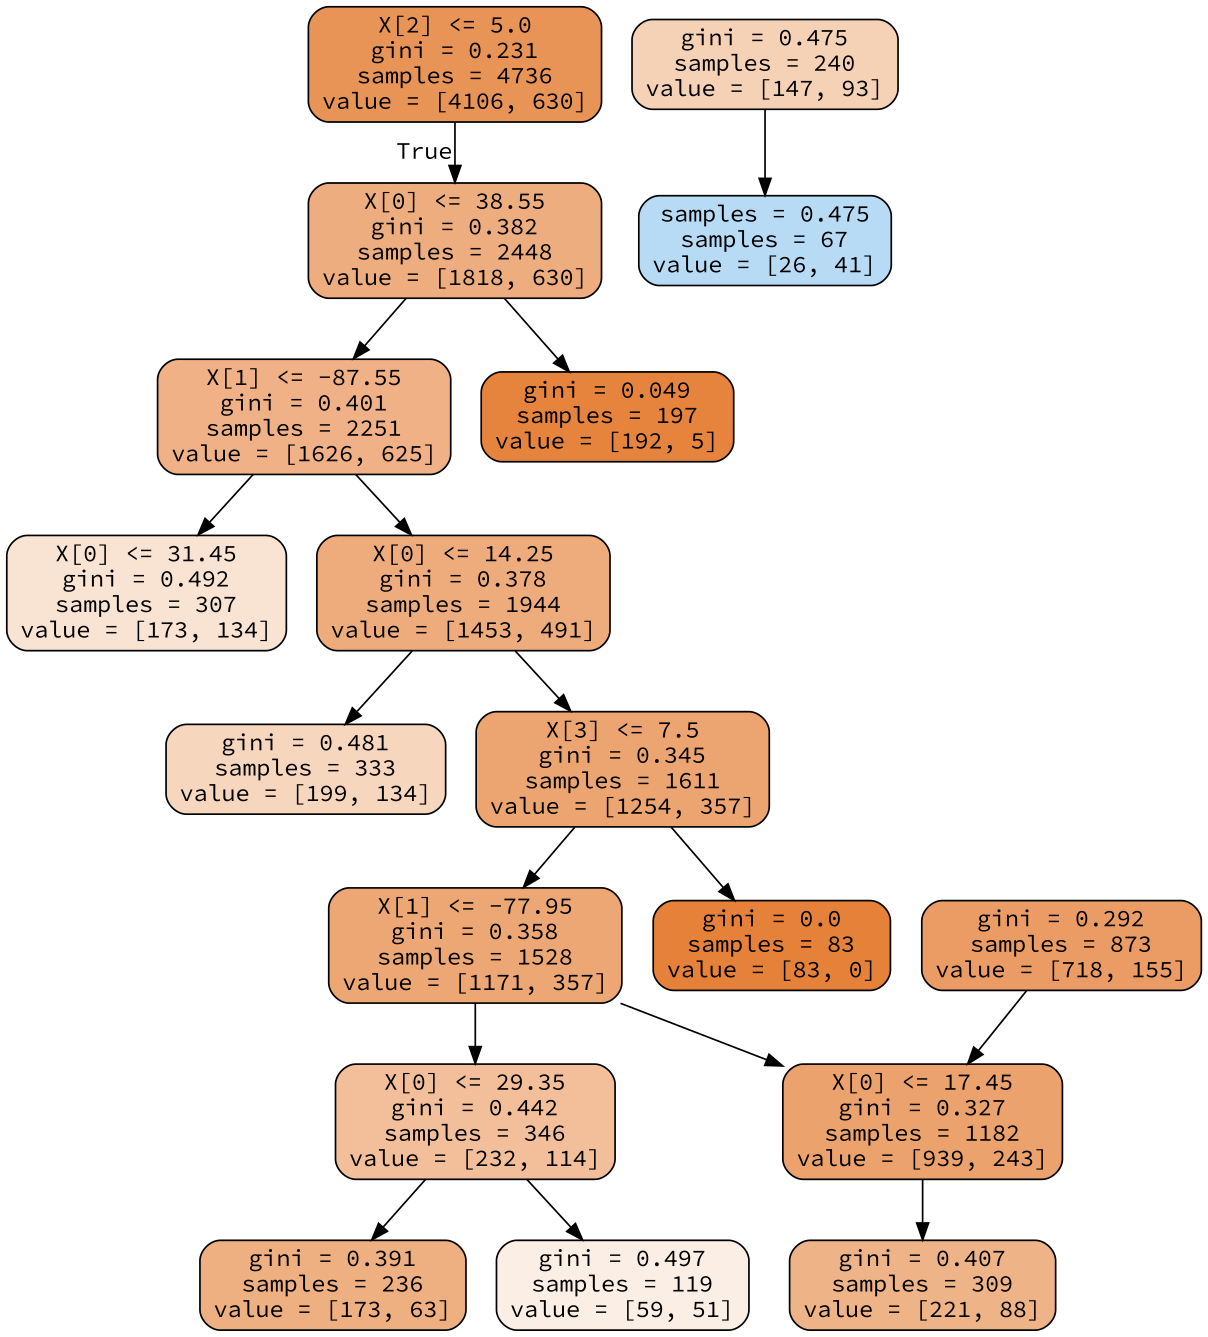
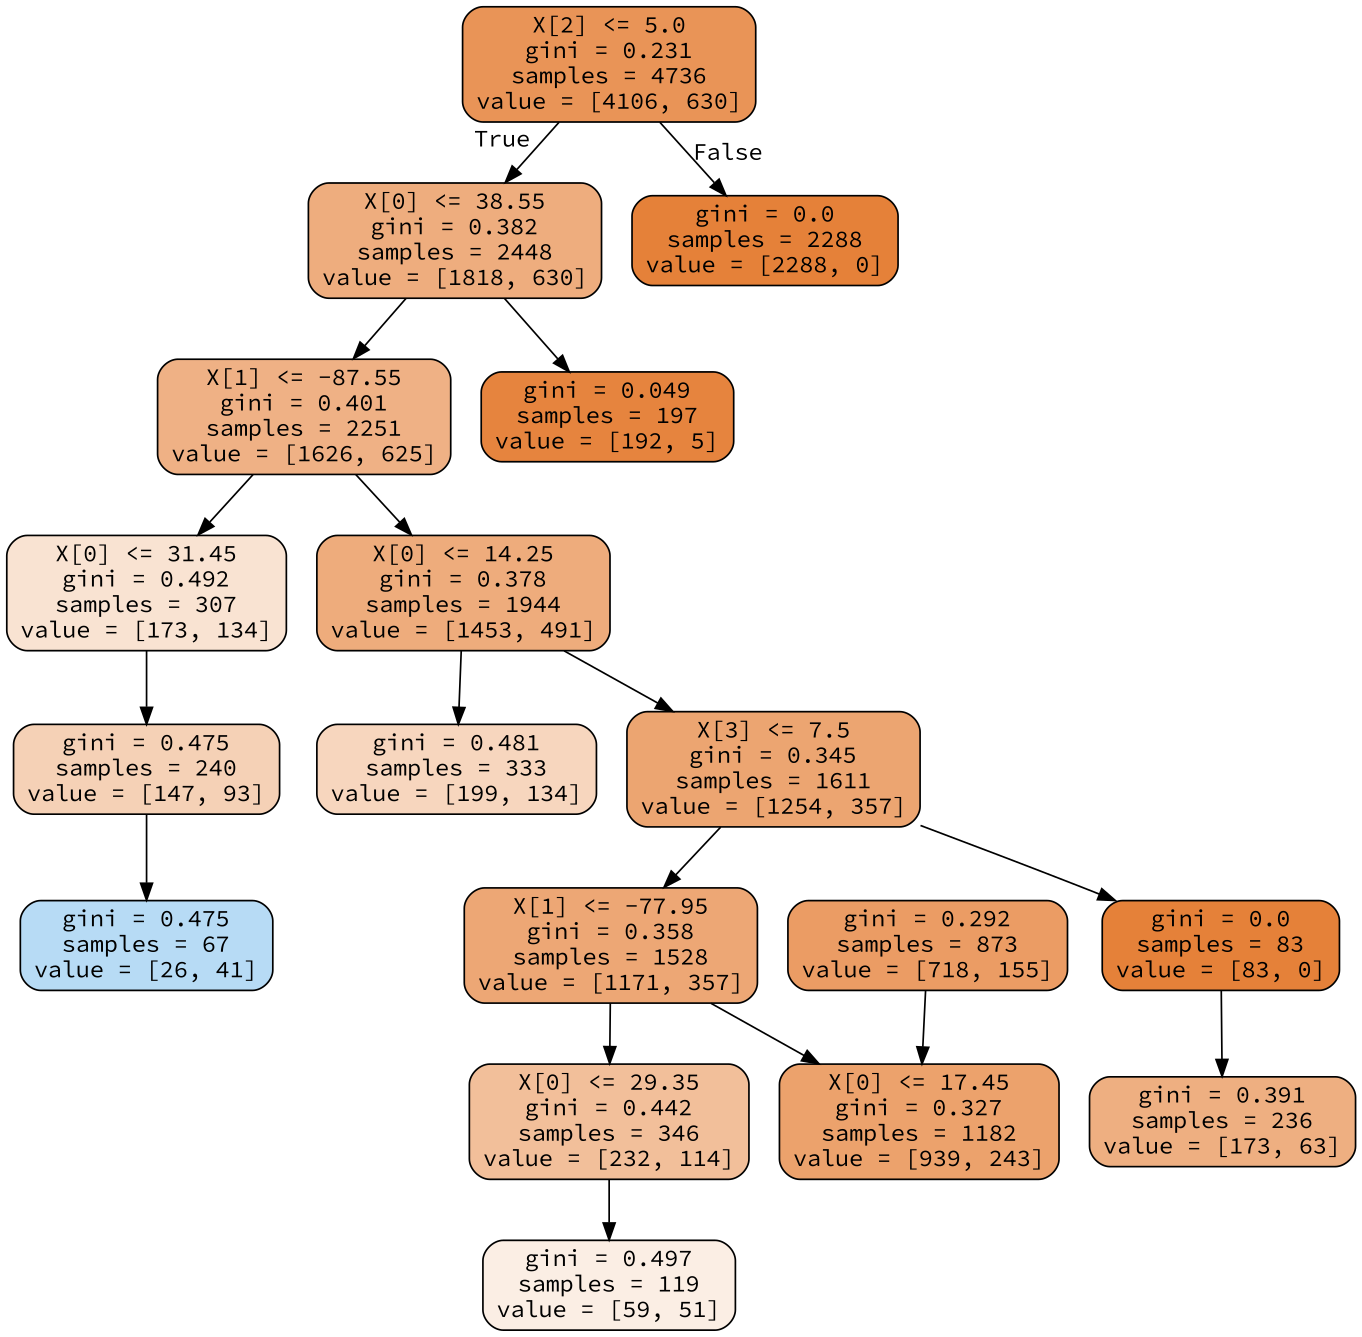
(765, 241) -> (147, 946)
none -> (765, 241)
none -> (147, 679)
(404, 1203) -> (1222, 1025)
(923, 1285) -> none
